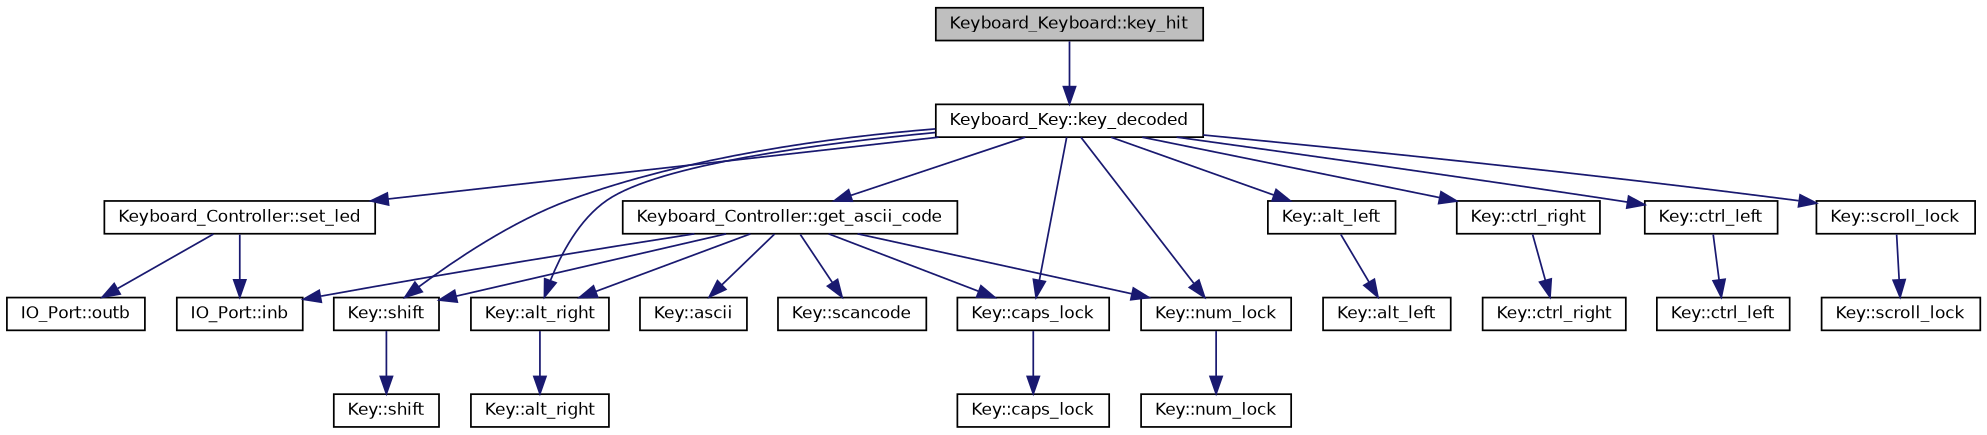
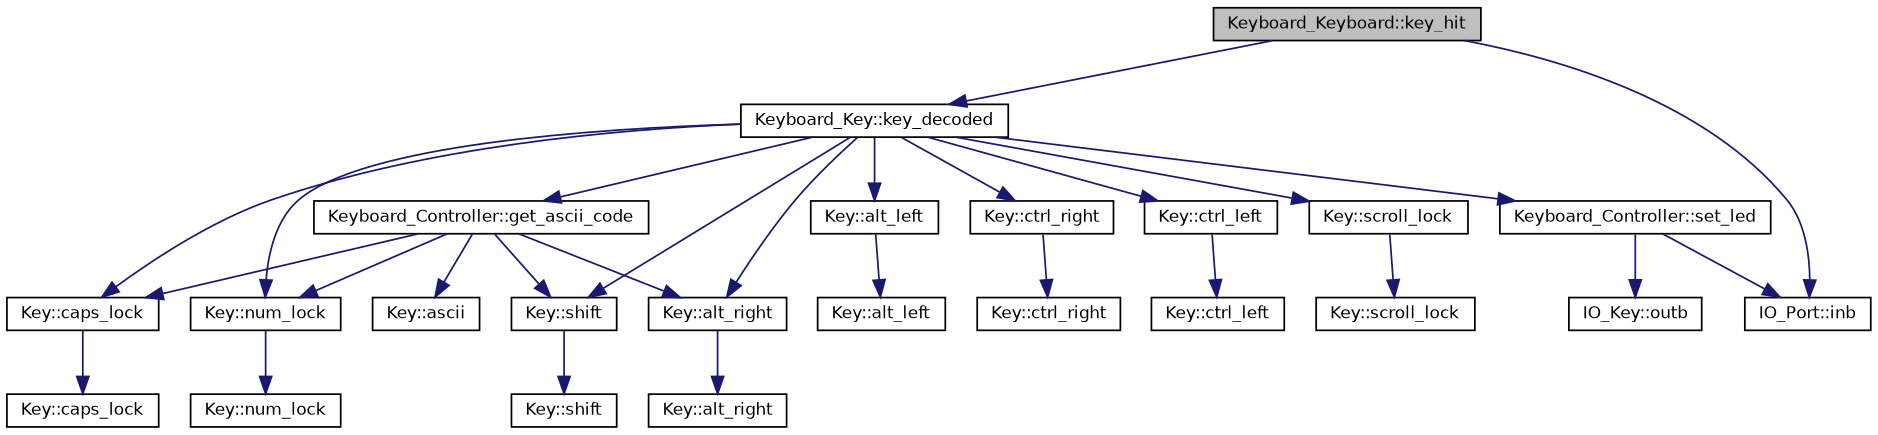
(508, 264) -> (1677, 112)
(76, 314) -> (1635, 314)
(852, 314) -> none
